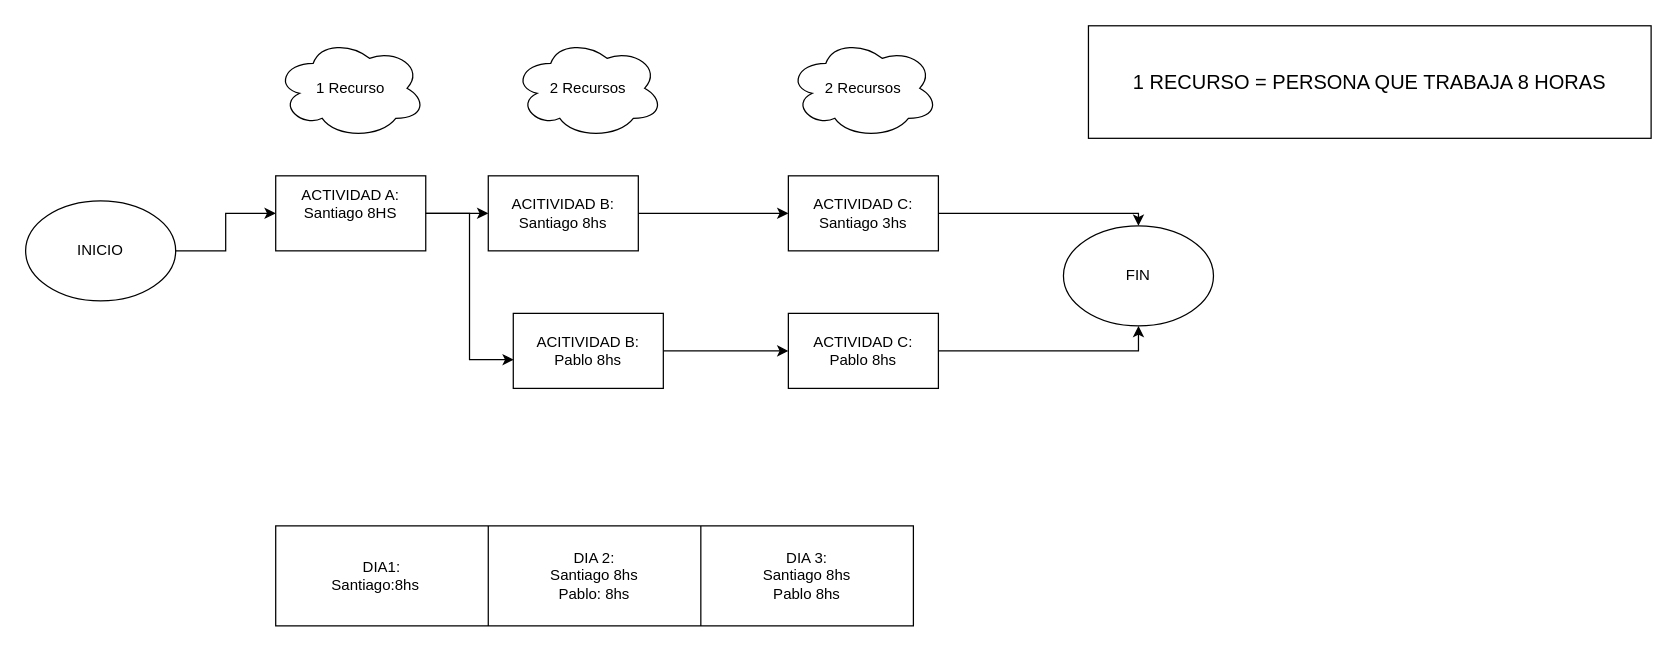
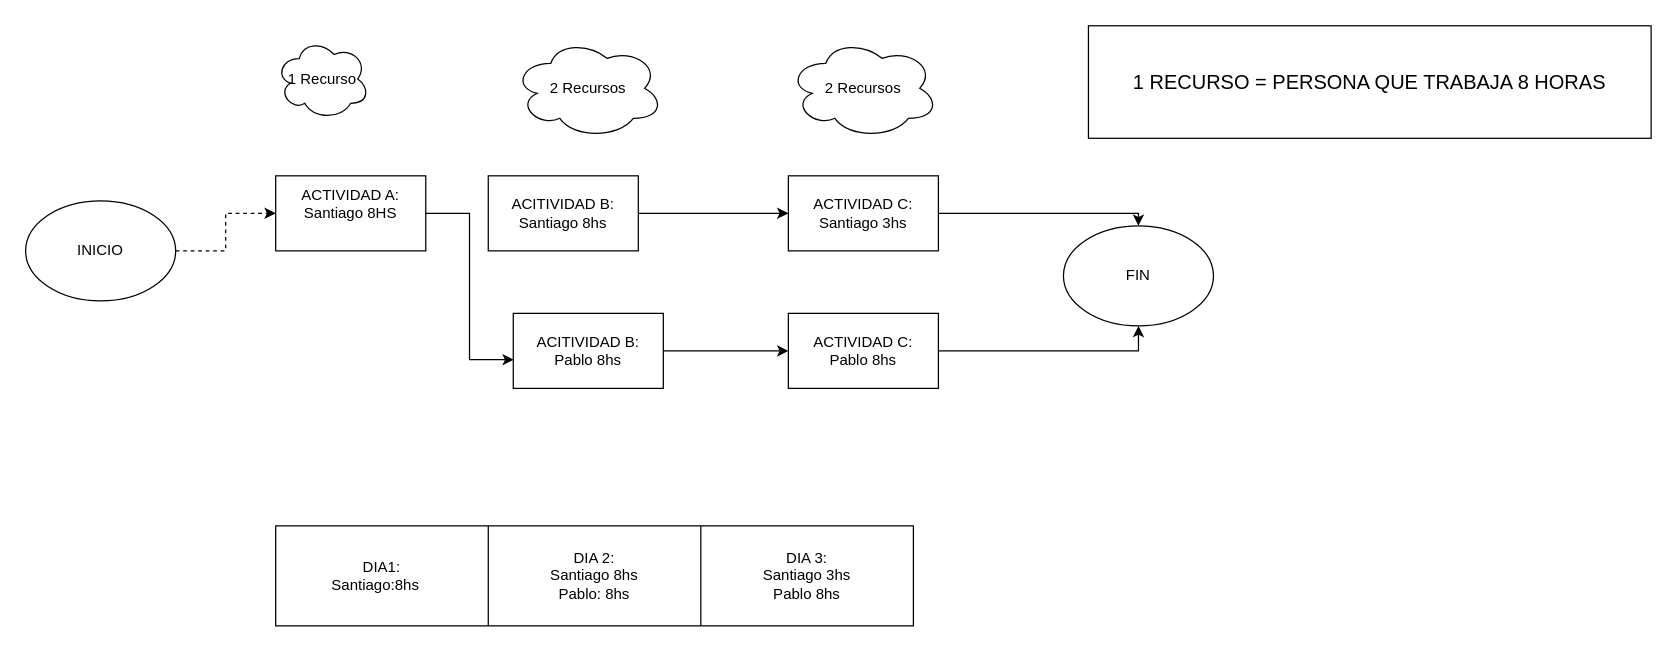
(351, 88) -> (323, 79)
(476, 213) -> none
(226, 235) -> (226, 235)
(807, 576) -> (807, 576)
